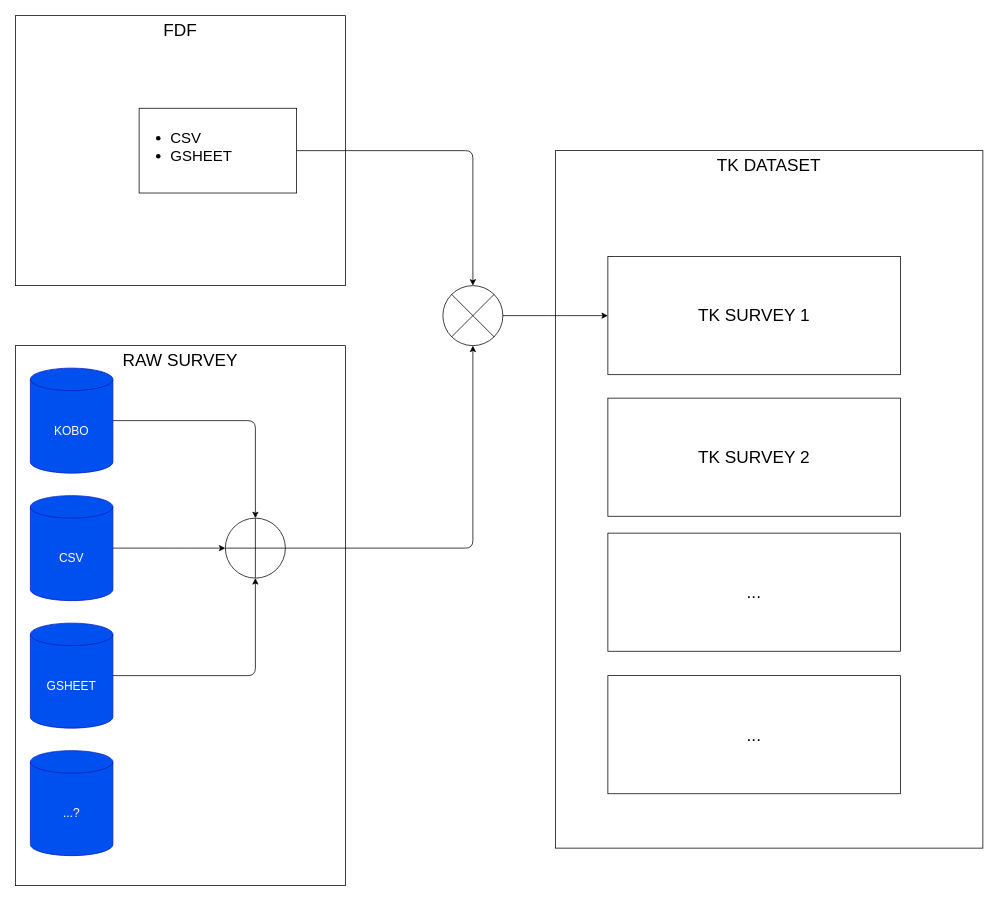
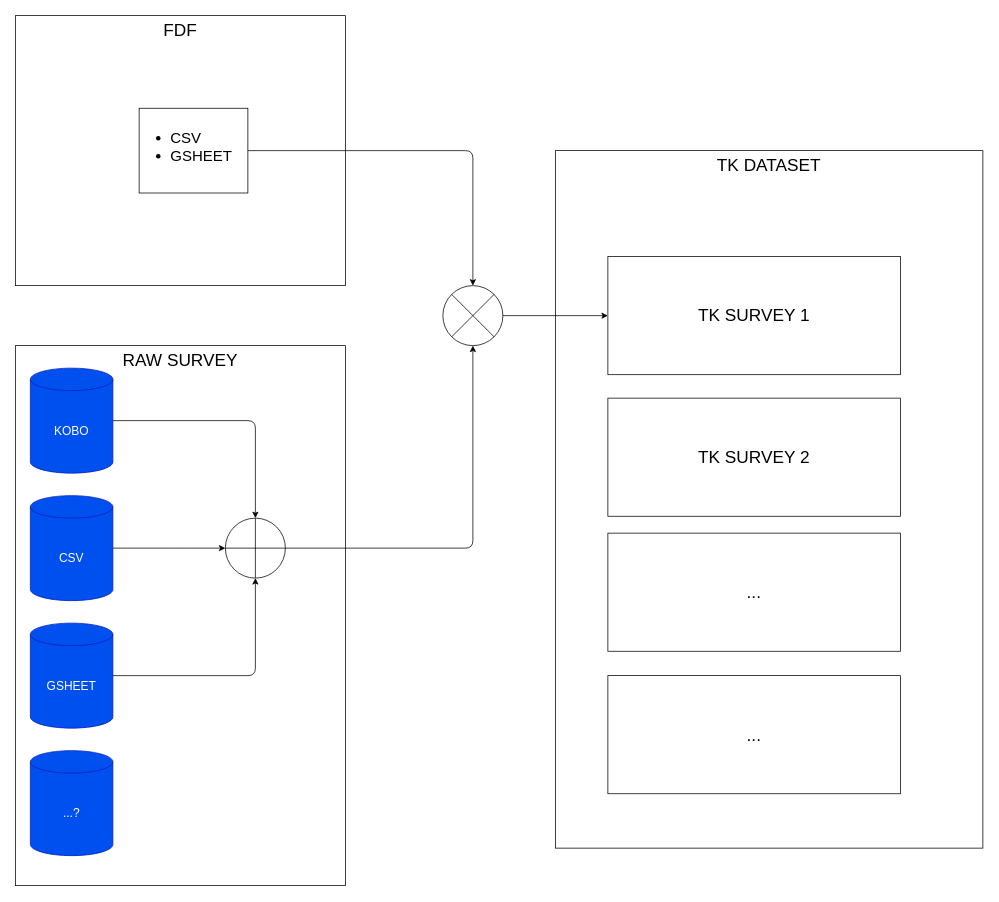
(218, 150) -> (194, 150)
